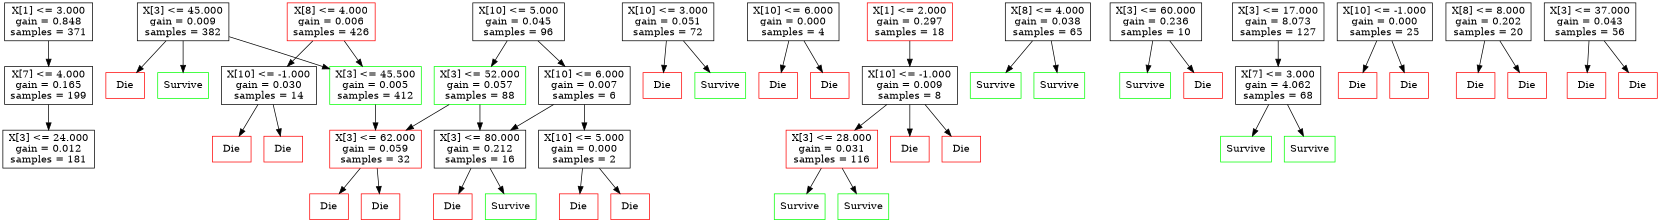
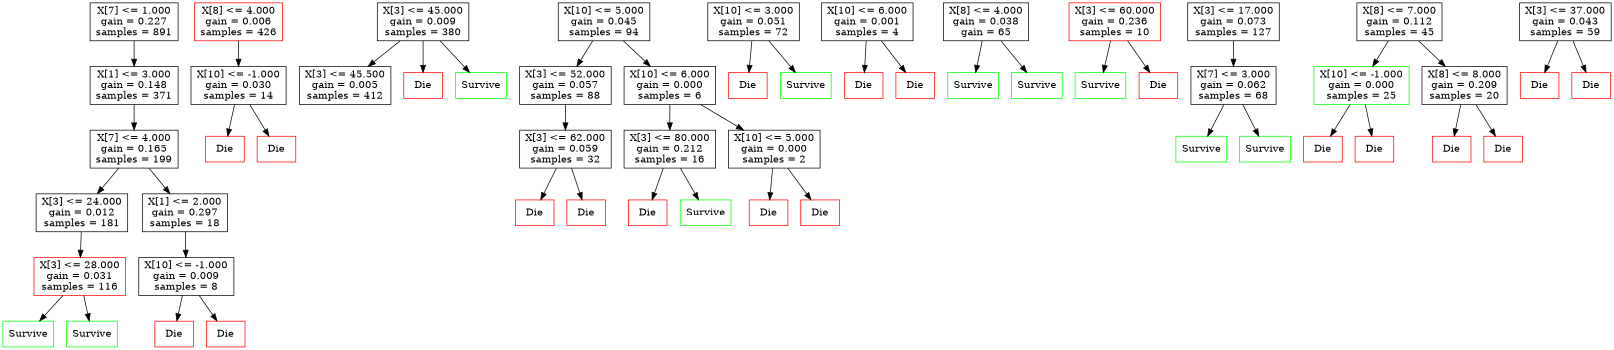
(49, 22) -> (134, 85)
none -> (134, 22)
(183, 22) -> (423, 22)
(519, 22) -> (604, 22)
(793, 22) -> (867, 22)
(910, 22) -> (185, 213)
(1048, 22) -> (986, 22)
(1156, 22) -> (1115, 22)
(1278, 22) -> (1233, 22)
(1385, 22) -> (1362, 85)
none -> (1399, 22)
(1488, 22) -> (1465, 85)
(1590, 22) -> (1565, 22)
(351, 51) -> none
(376, 85) -> (345, 85)
(480, 85) -> (565, 85)
(584, 85) -> (670, 85)
(1278, 85) -> (1233, 85)
(376, 114) -> none
(480, 114) -> none
(874, 115) -> (81, 241)
(376, 149) -> (565, 149)
none -> (157, 178)
